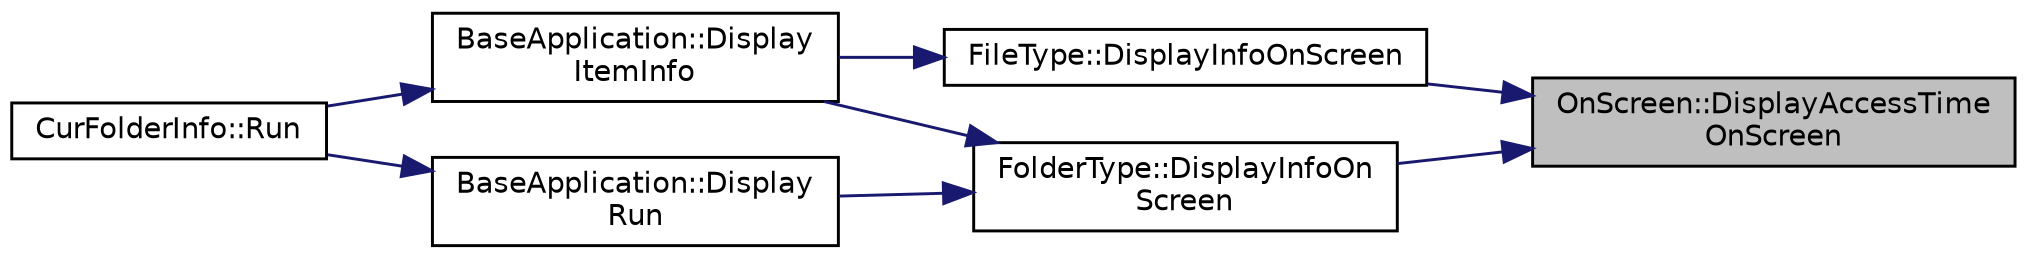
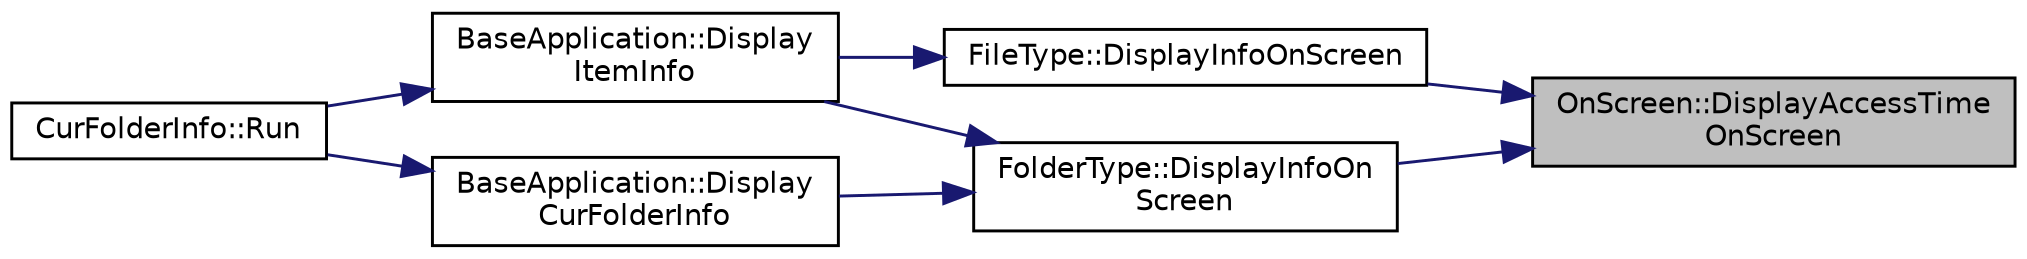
(635, 202) -> (635, 202)
